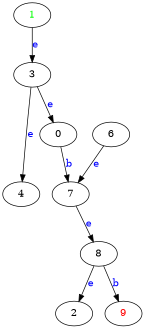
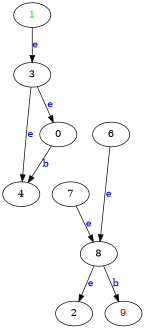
(64, 161) -> (42, 161)
(93, 161) -> (105, 191)
